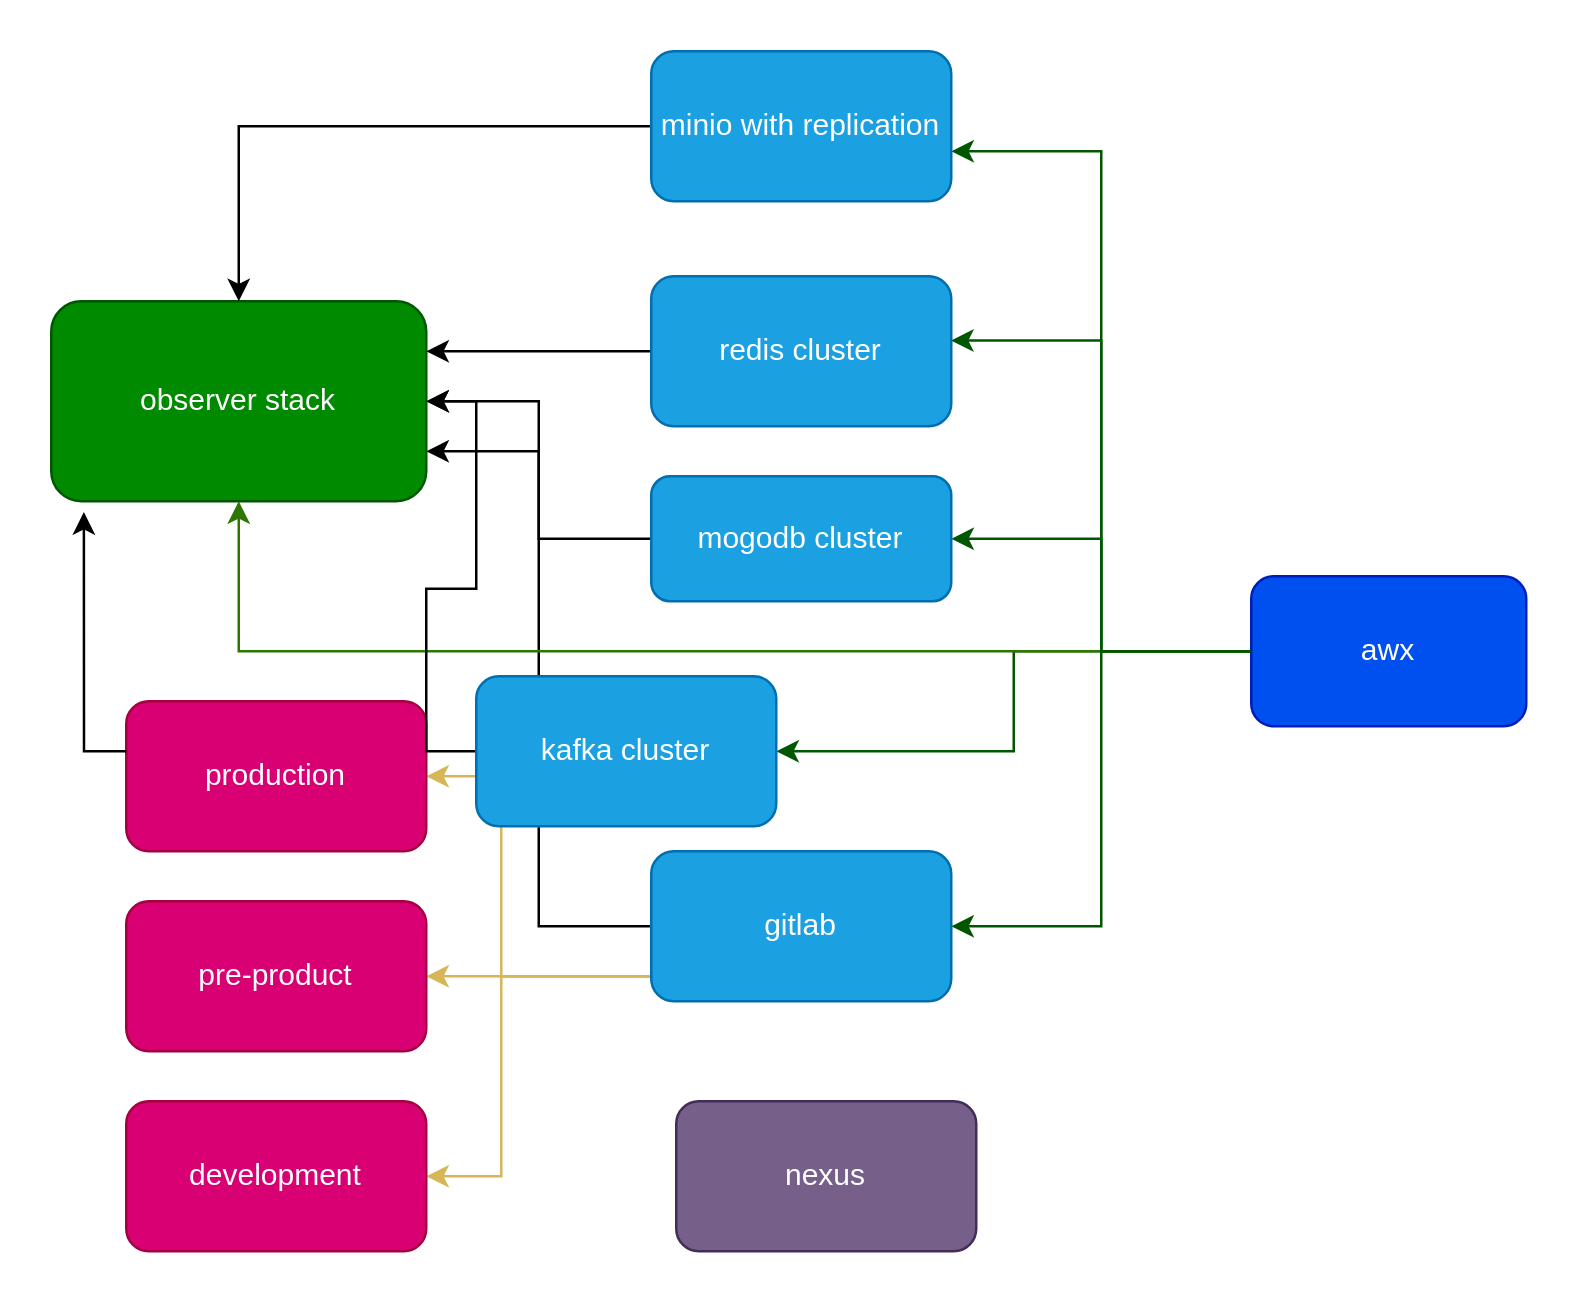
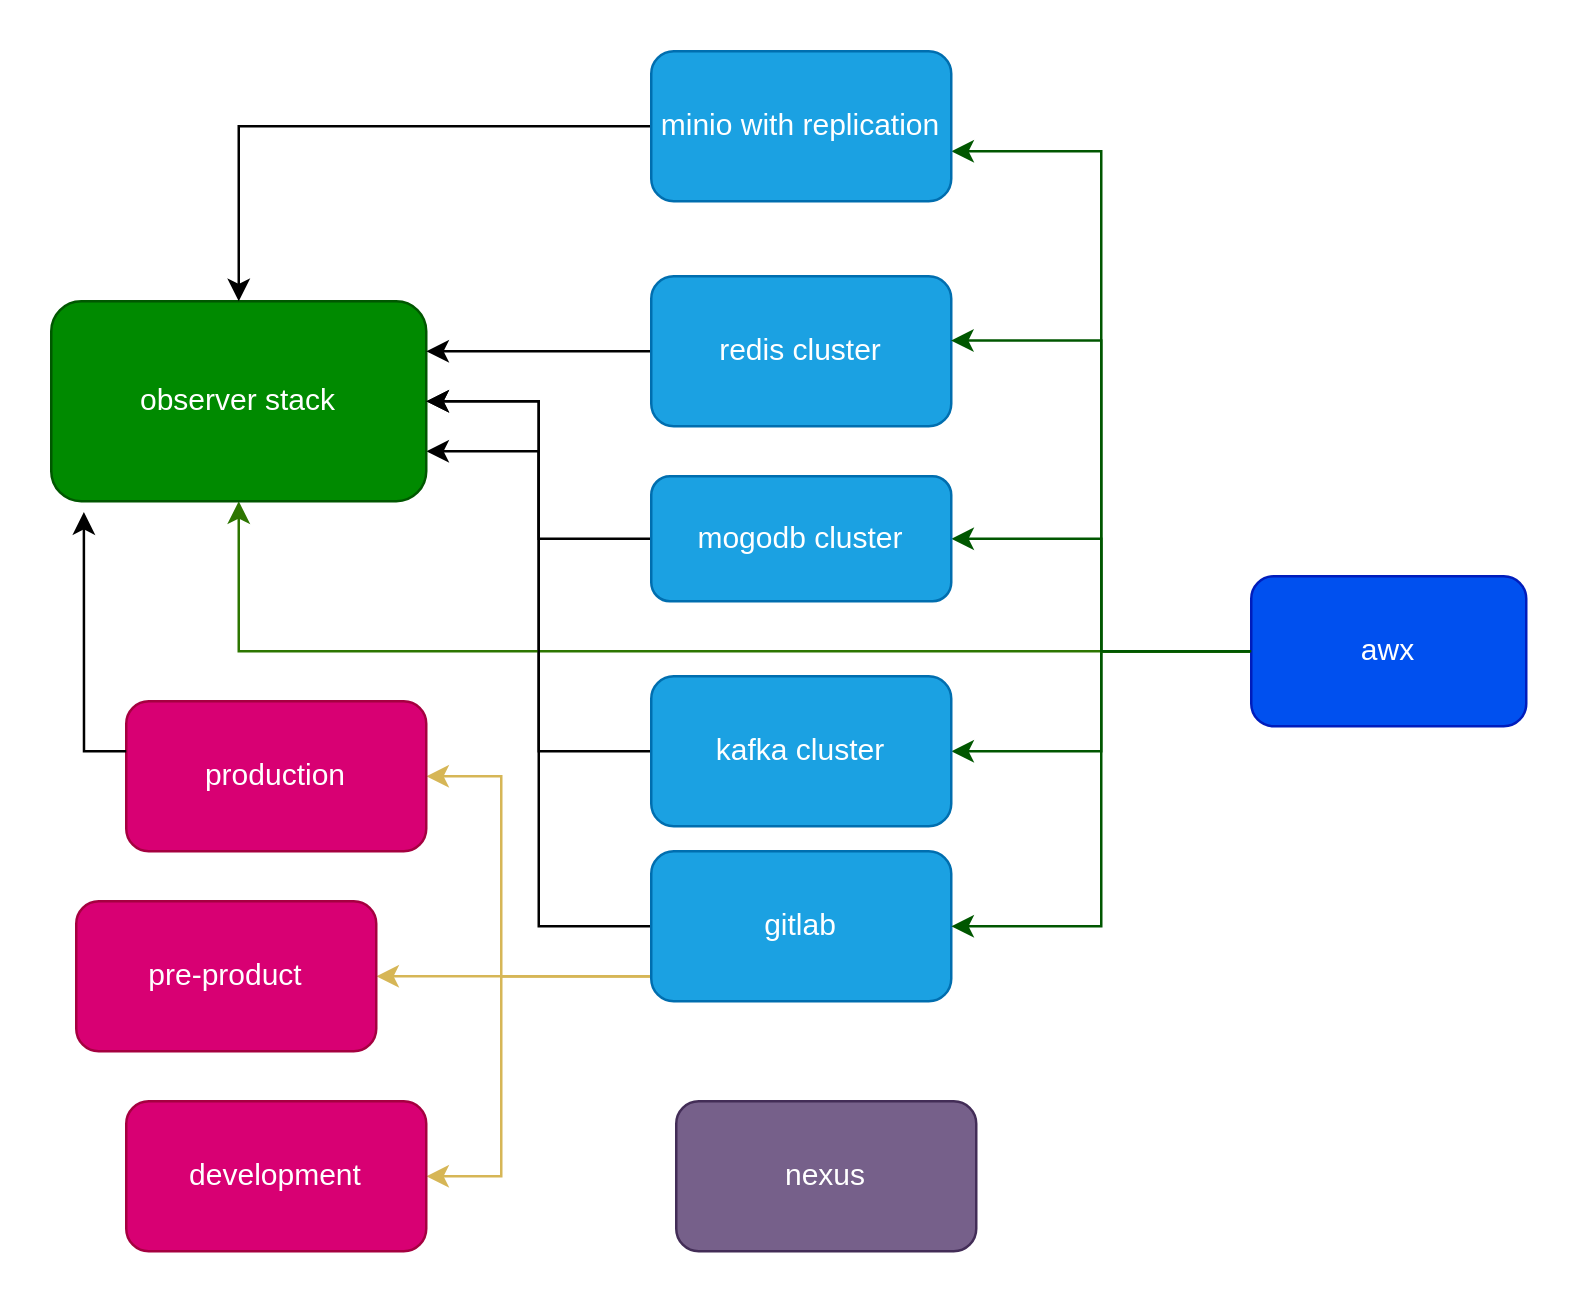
(626, 751) -> (801, 751)
(276, 976) -> (226, 976)
